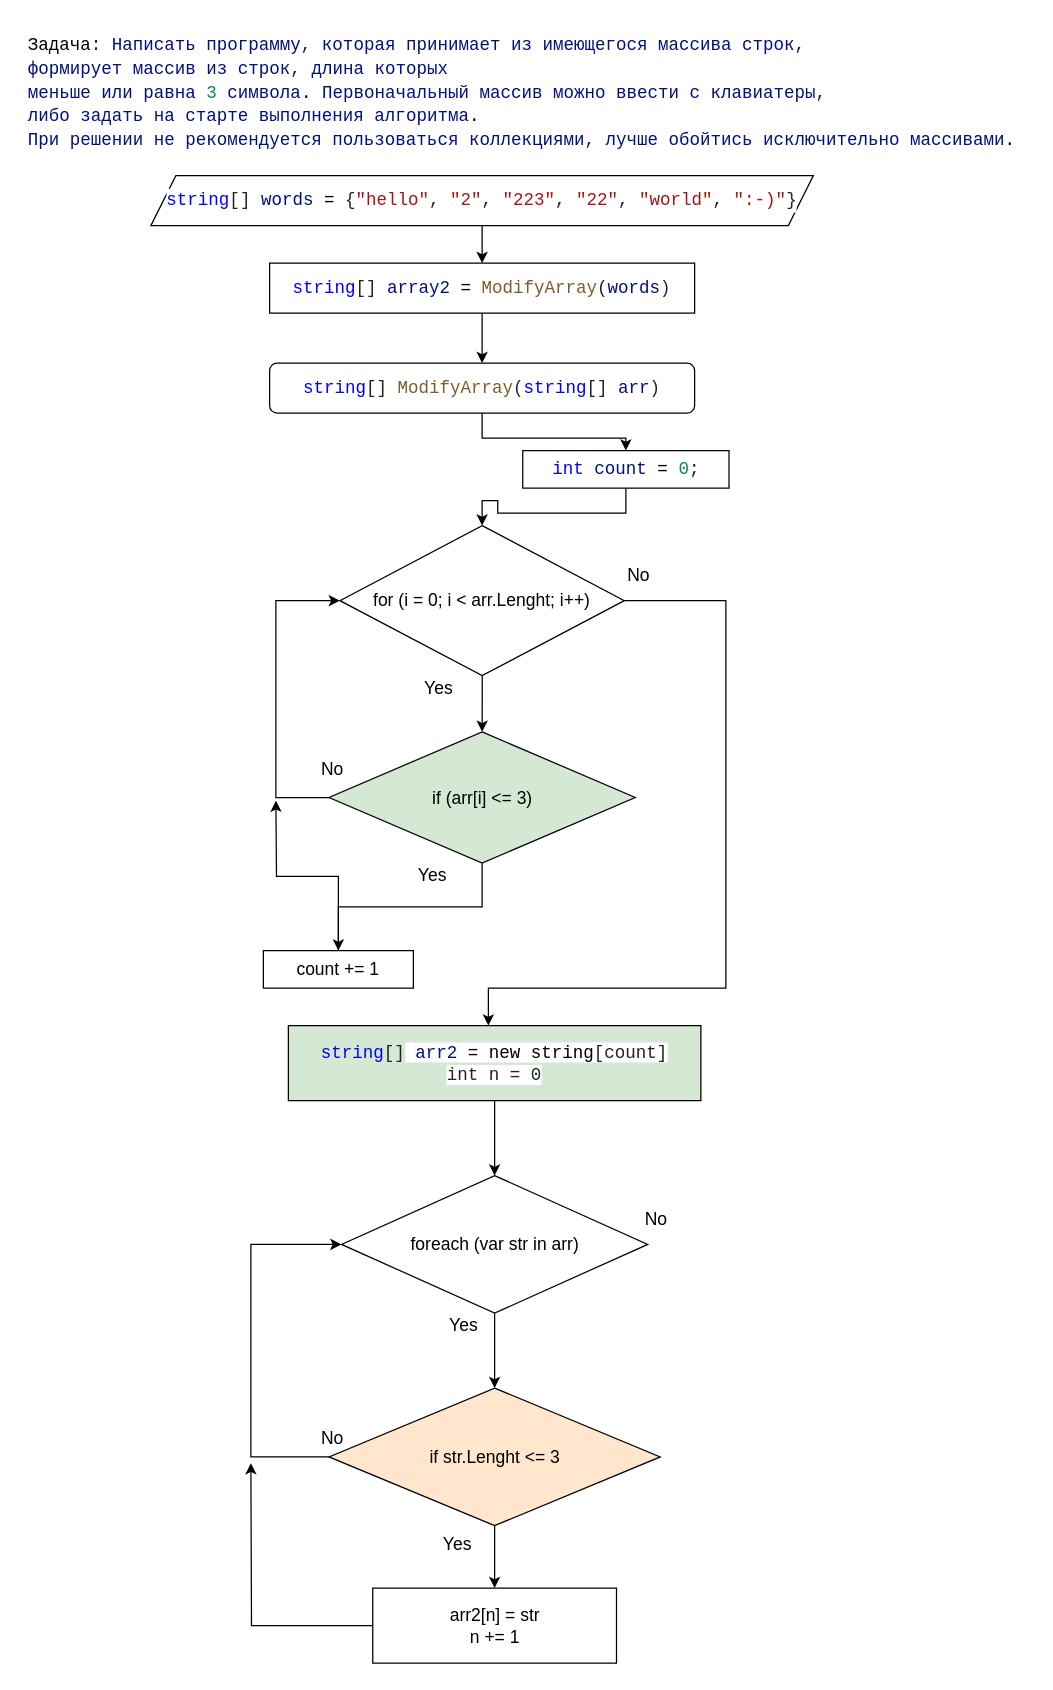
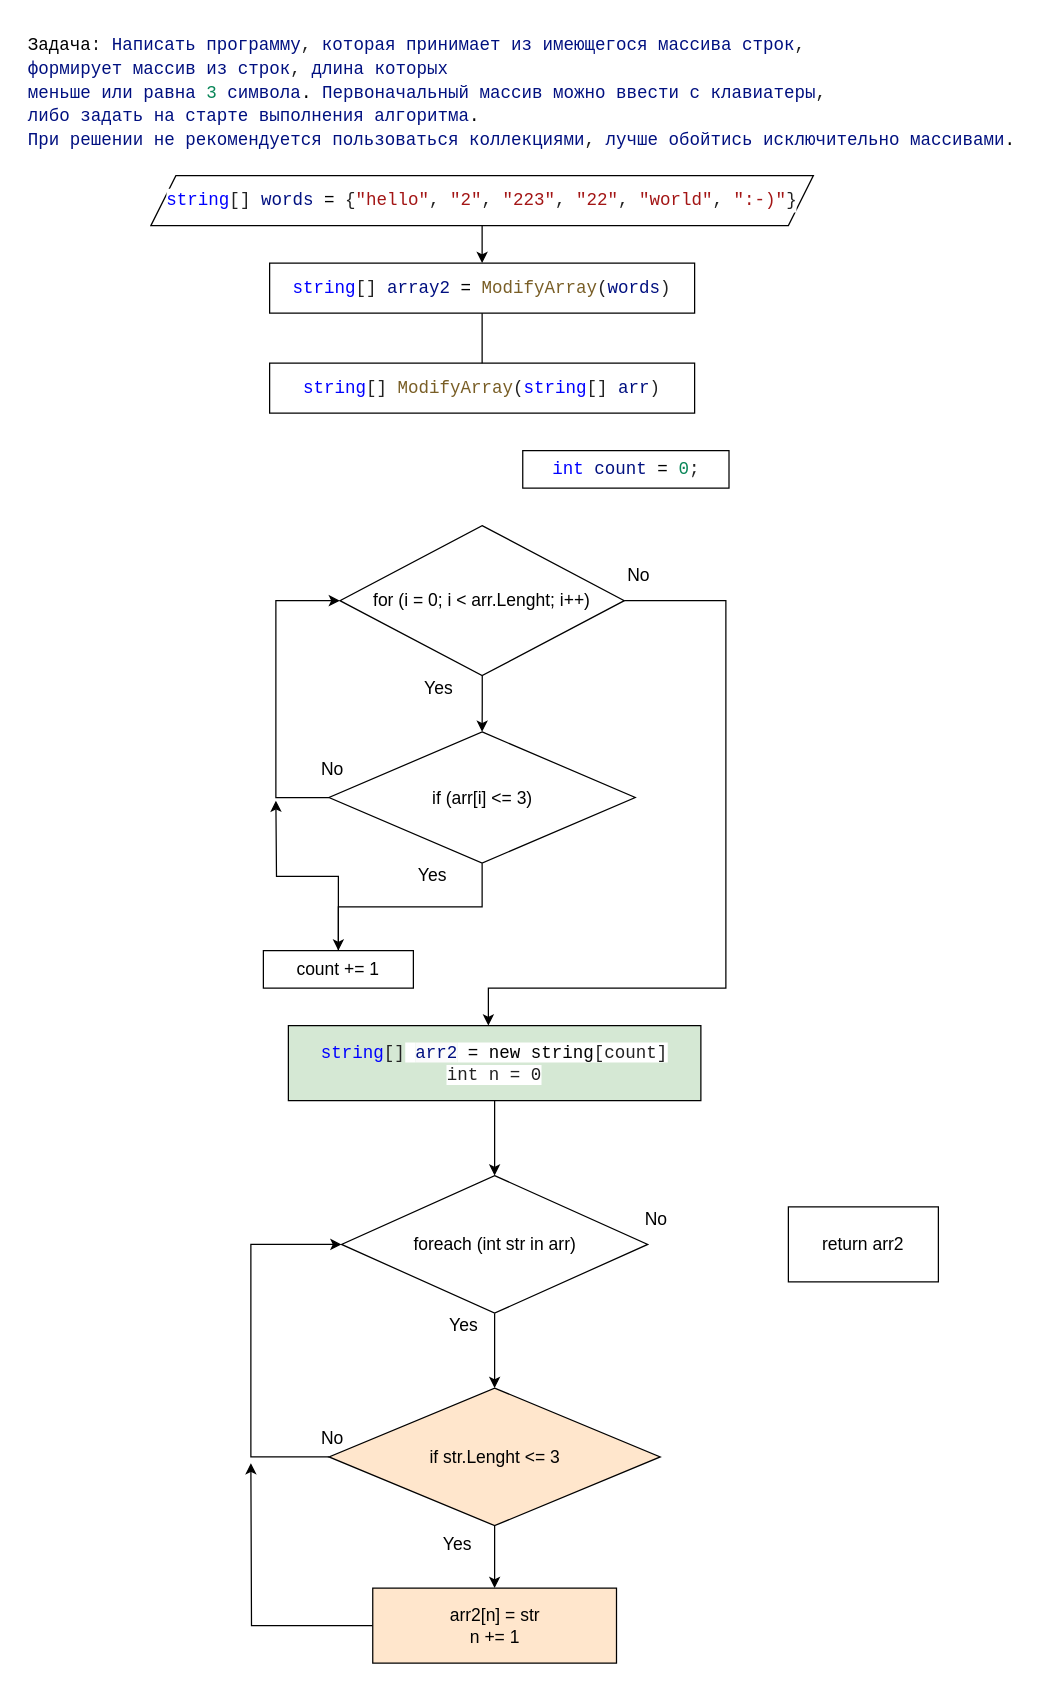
(482, 353) -> (482, 356)
(482, 388) -> (482, 388)
(543, 438) -> none
(553, 513) -> none
(482, 798) -> (482, 798)
(495, 1244) -> (495, 1244)
none -> (863, 1244)
(494, 1626) -> (494, 1626)
